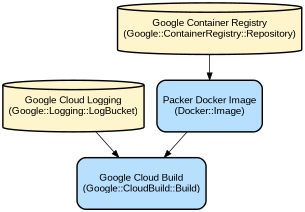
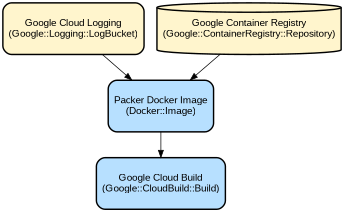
(73, 106) -> (73, 29)
(105, 142) -> (114, 65)
